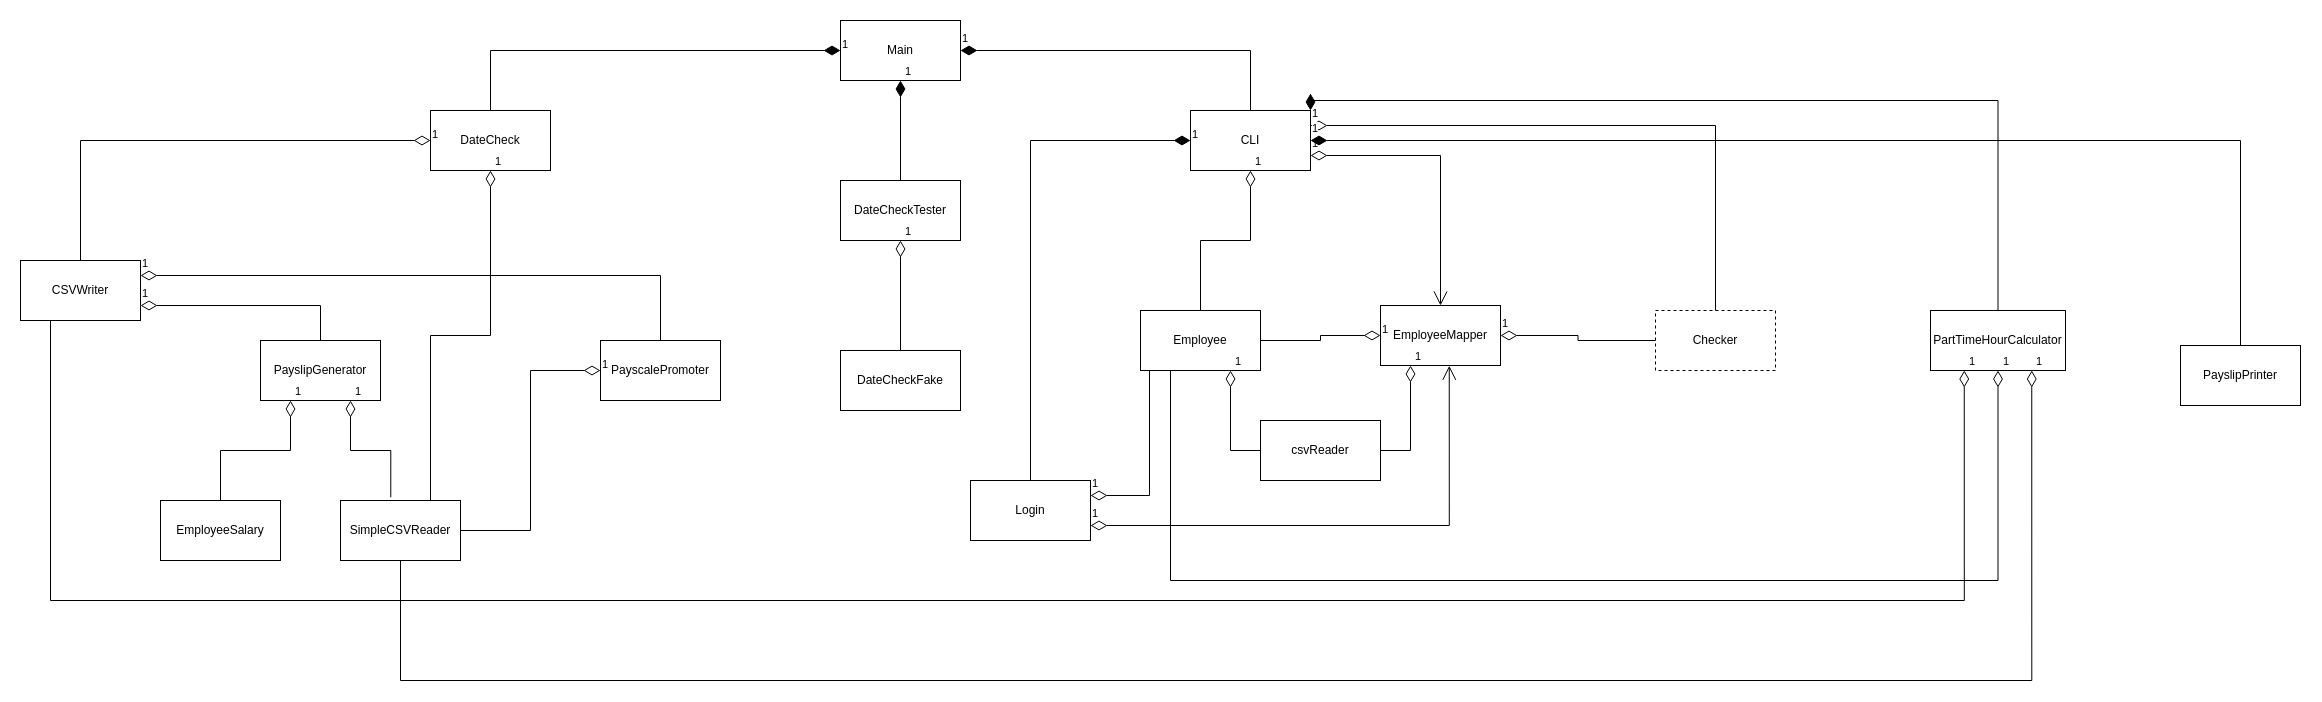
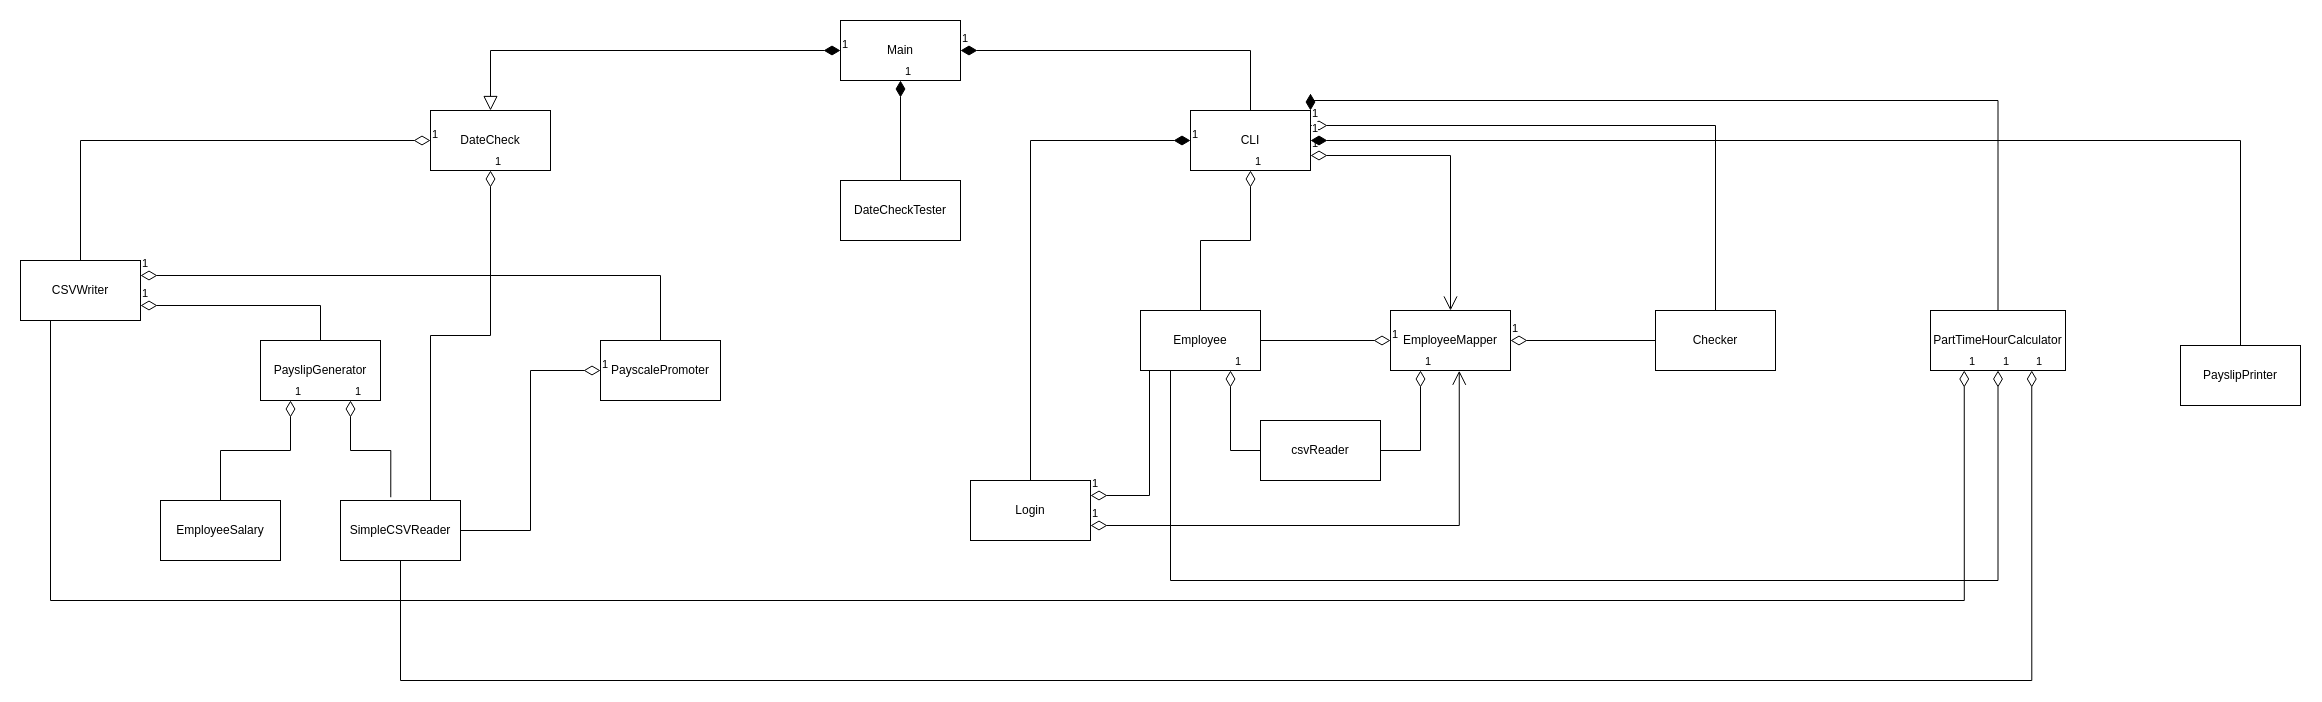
(491, 101) -> (491, 95)
(901, 303) -> none
(1441, 336) -> (1451, 341)
(1716, 341) -> (1716, 341)
(901, 381) -> none
